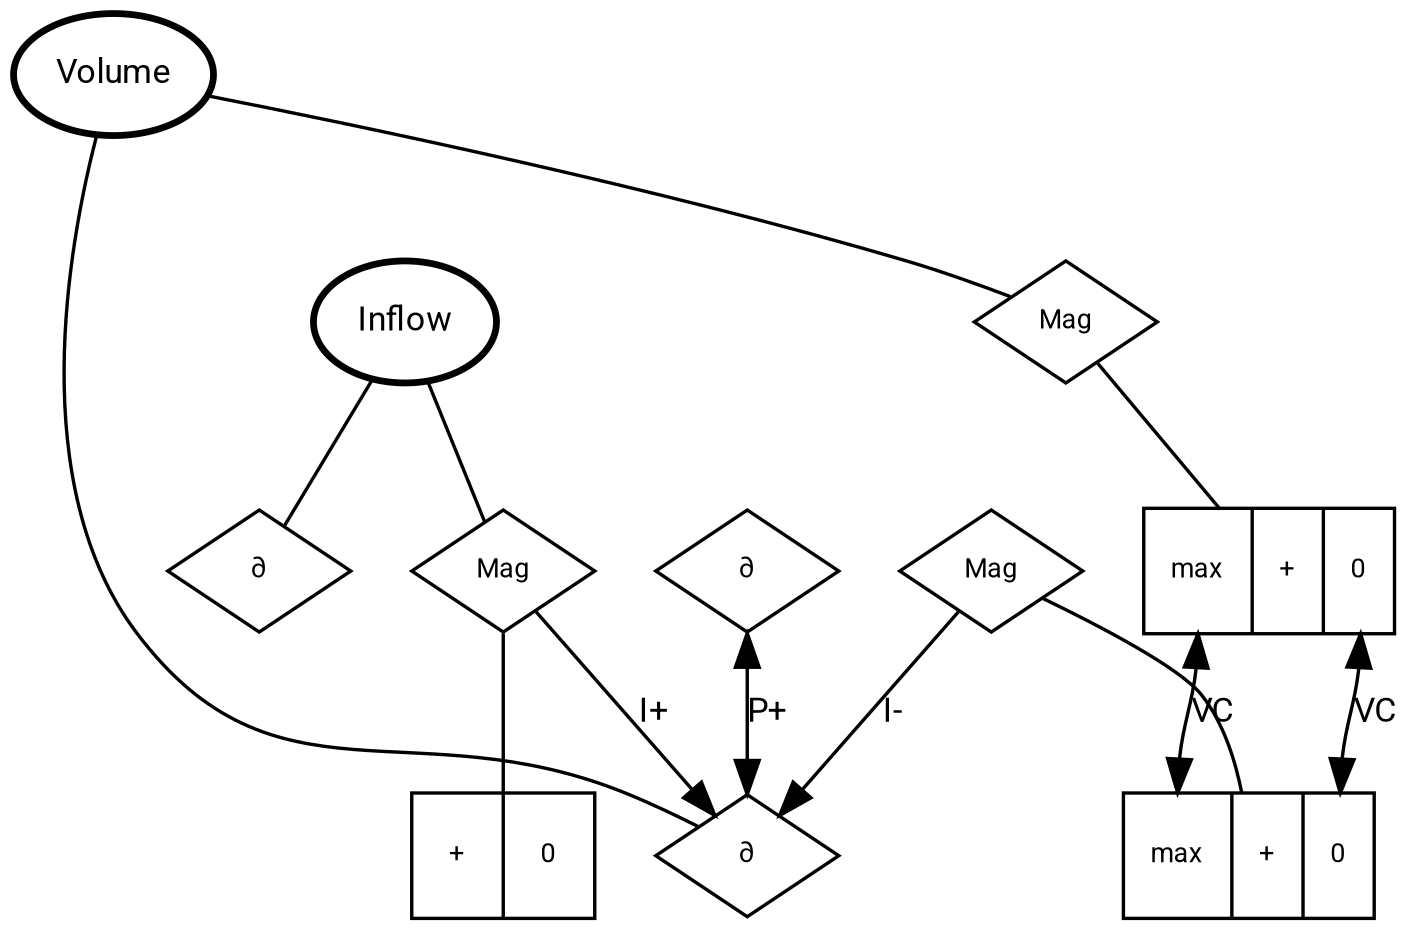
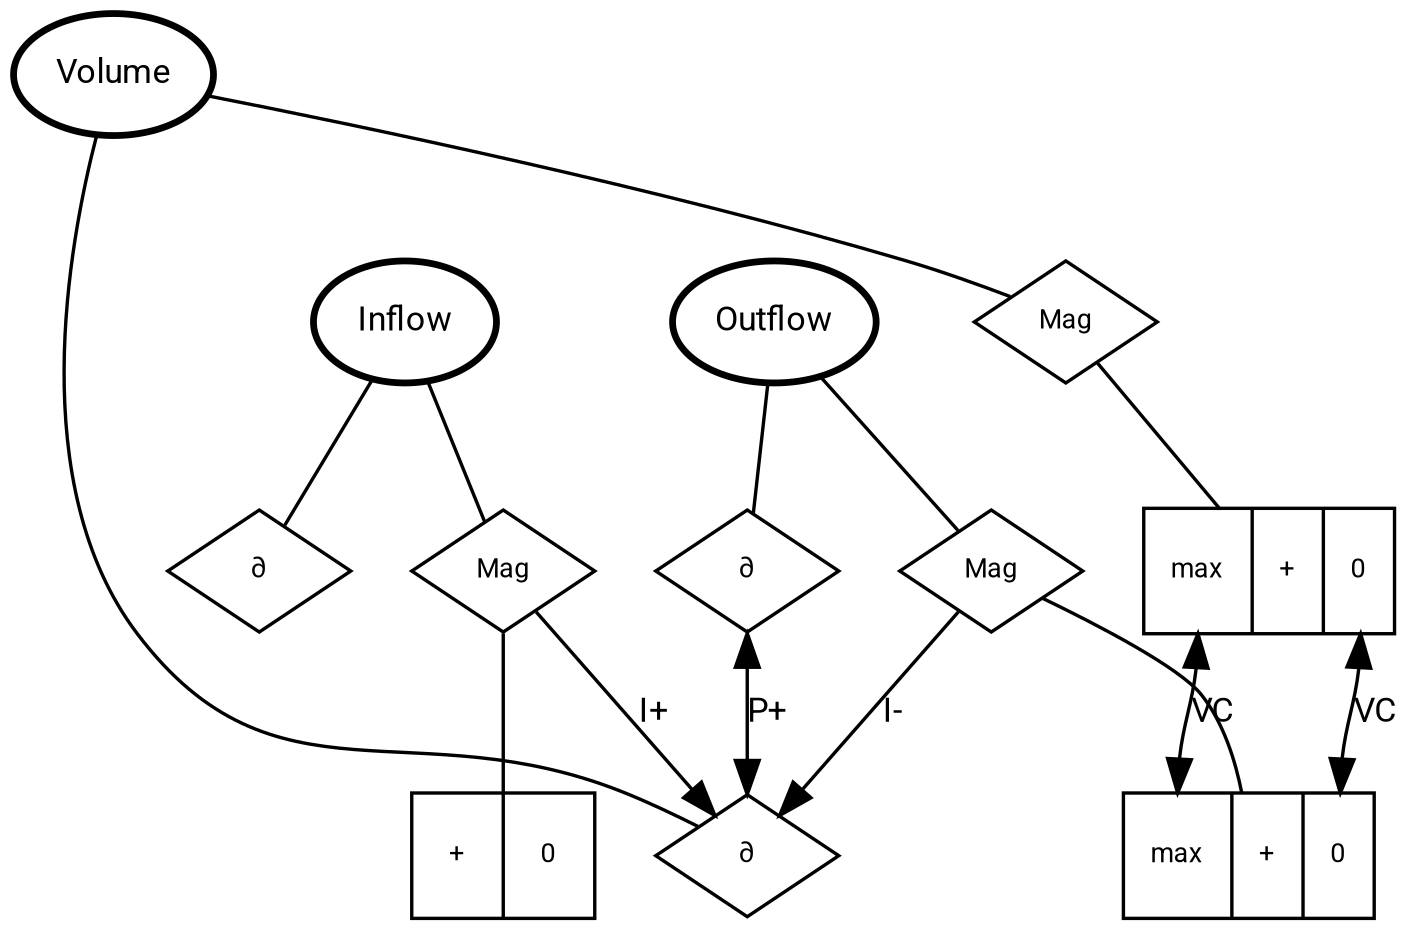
none -> (774, 322)
